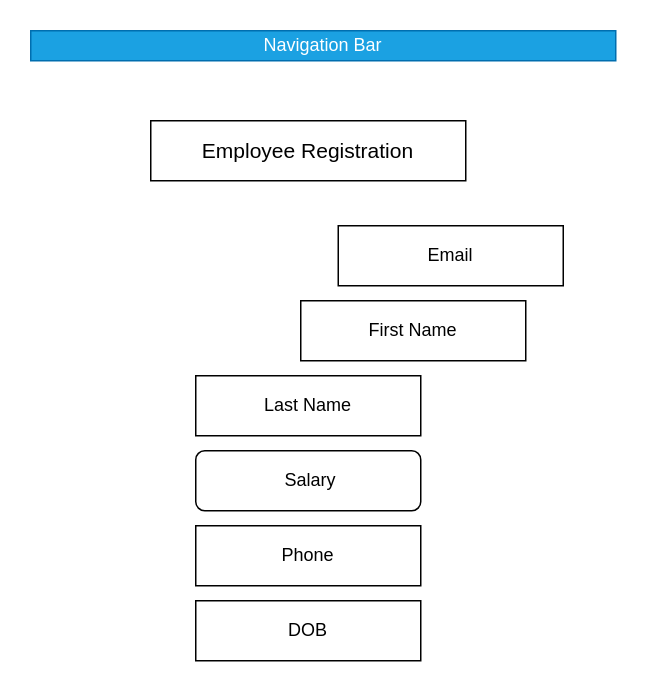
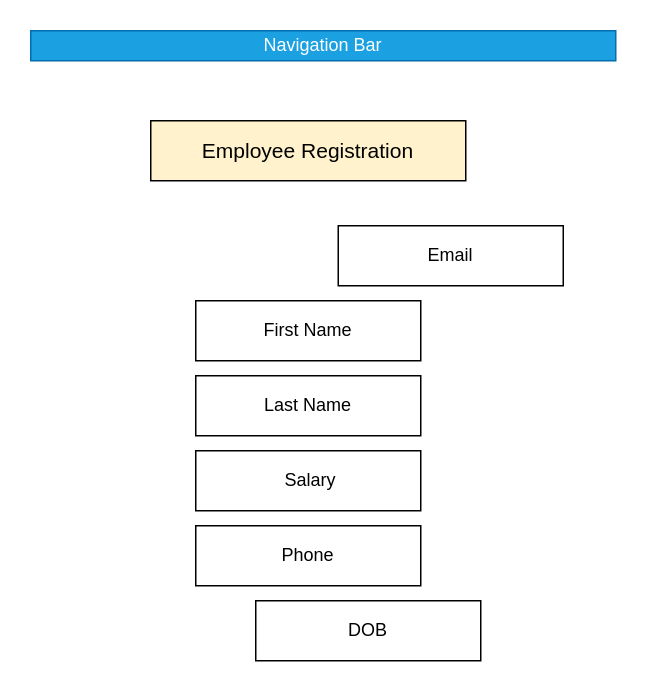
(308, 151) -> (308, 151)
(413, 331) -> (308, 331)
(308, 481) -> (308, 481)
(308, 631) -> (368, 631)
